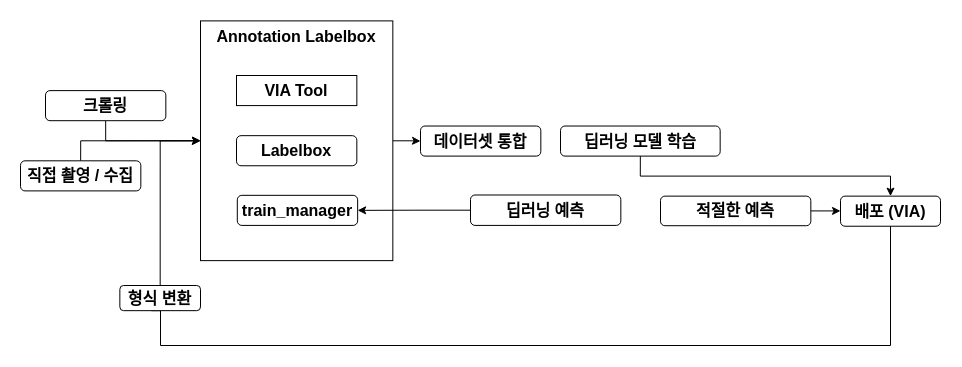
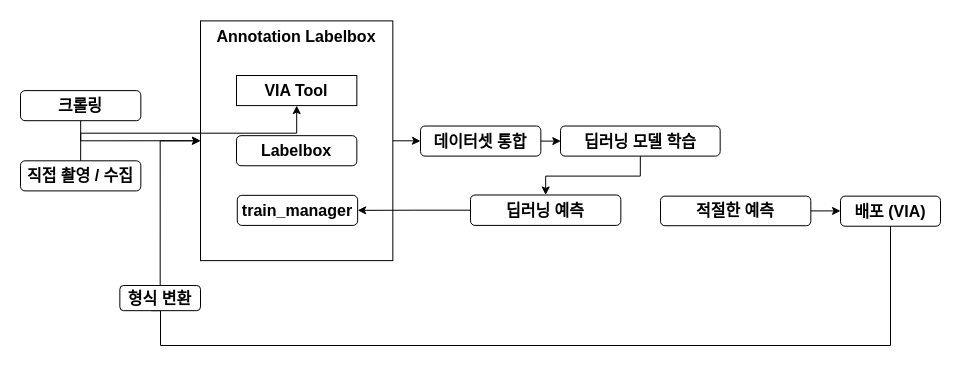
(106, 106) -> (81, 106)
none -> (547, 141)
(81, 142) -> (200, 133)
(770, 176) -> (588, 176)
